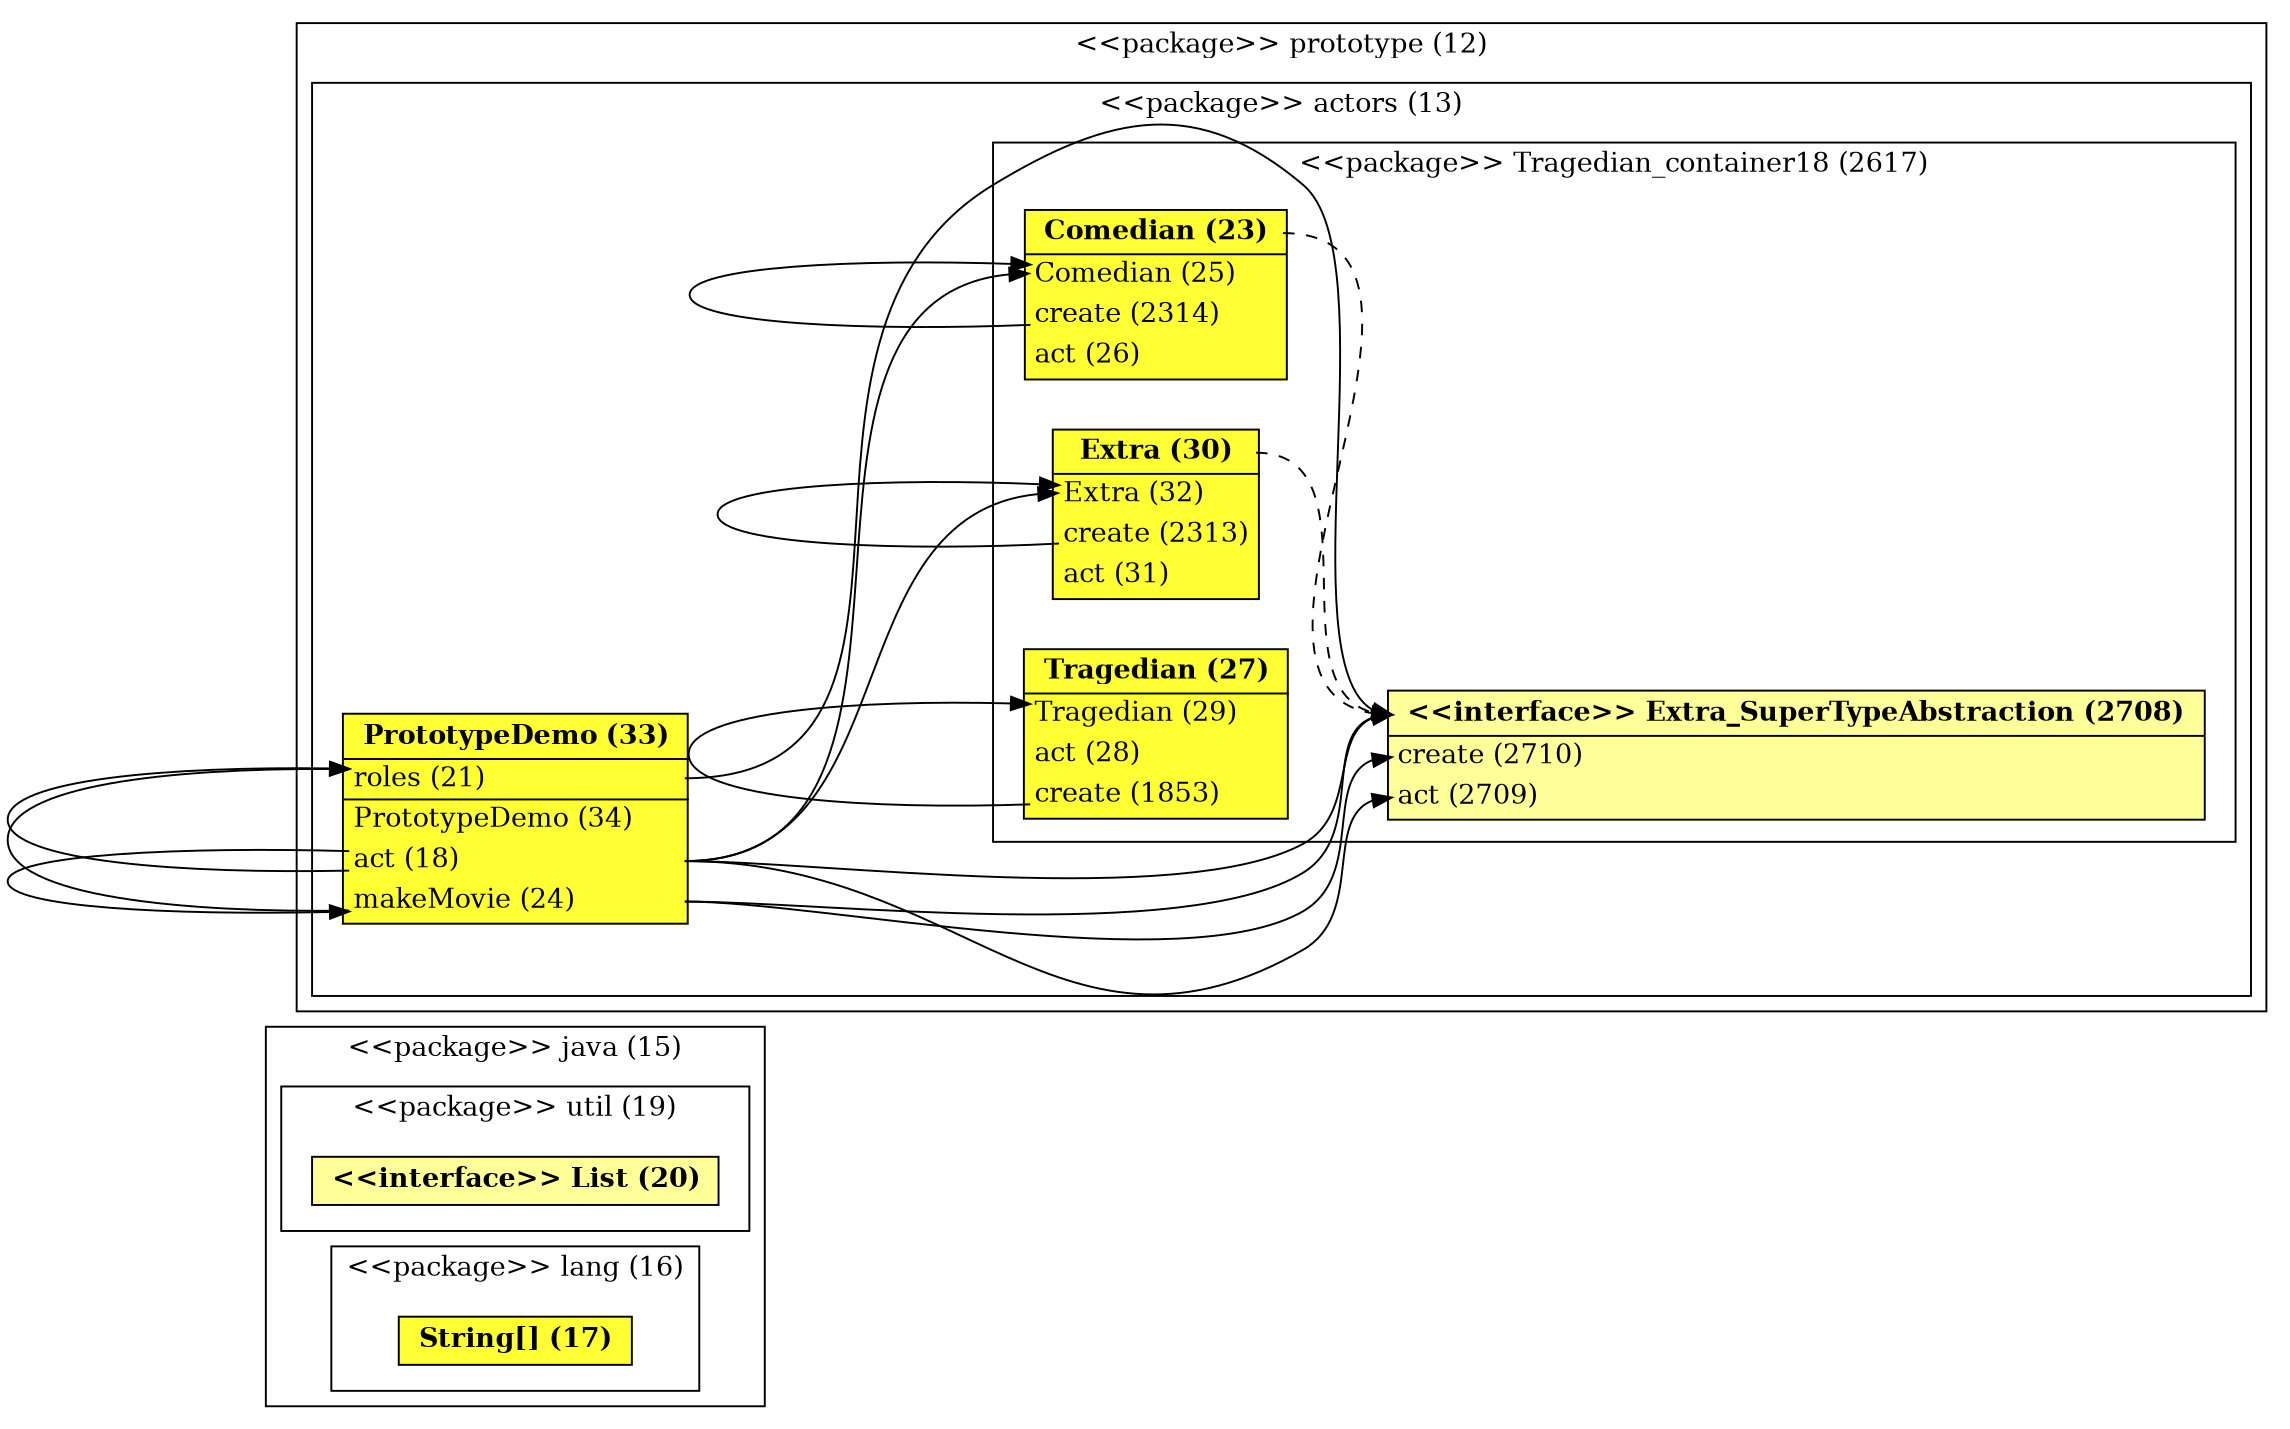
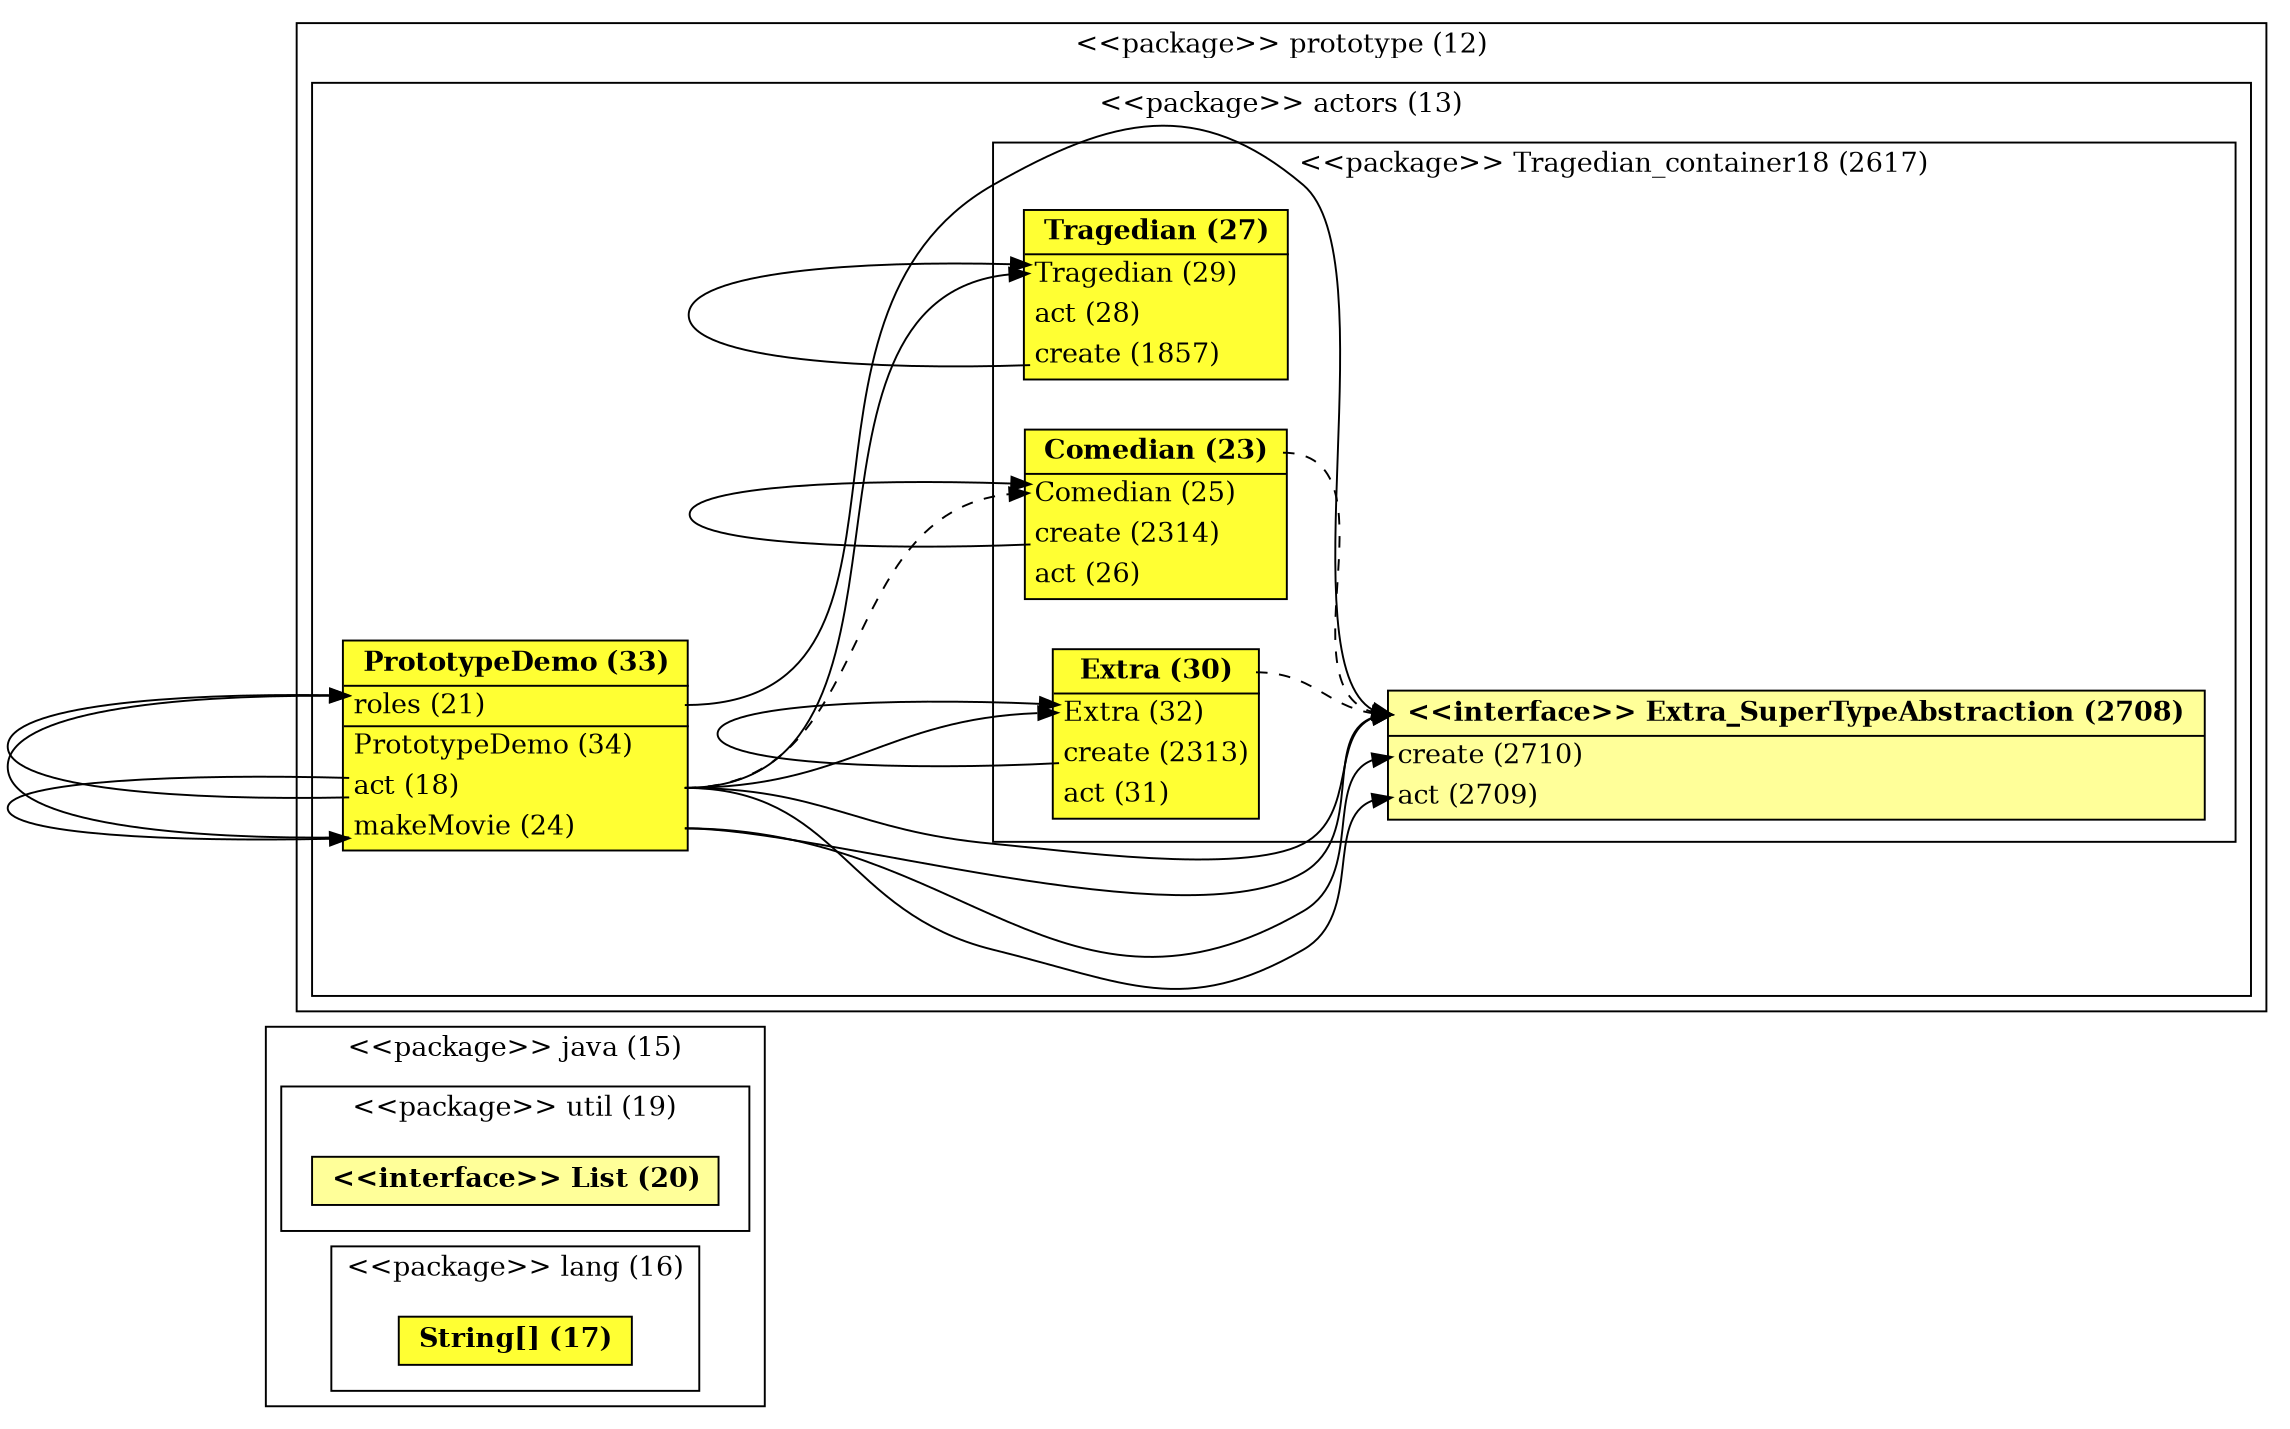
none -> (847, 590)
(847, 669) -> (852, 649)
(1128, 794) -> (1128, 354)
